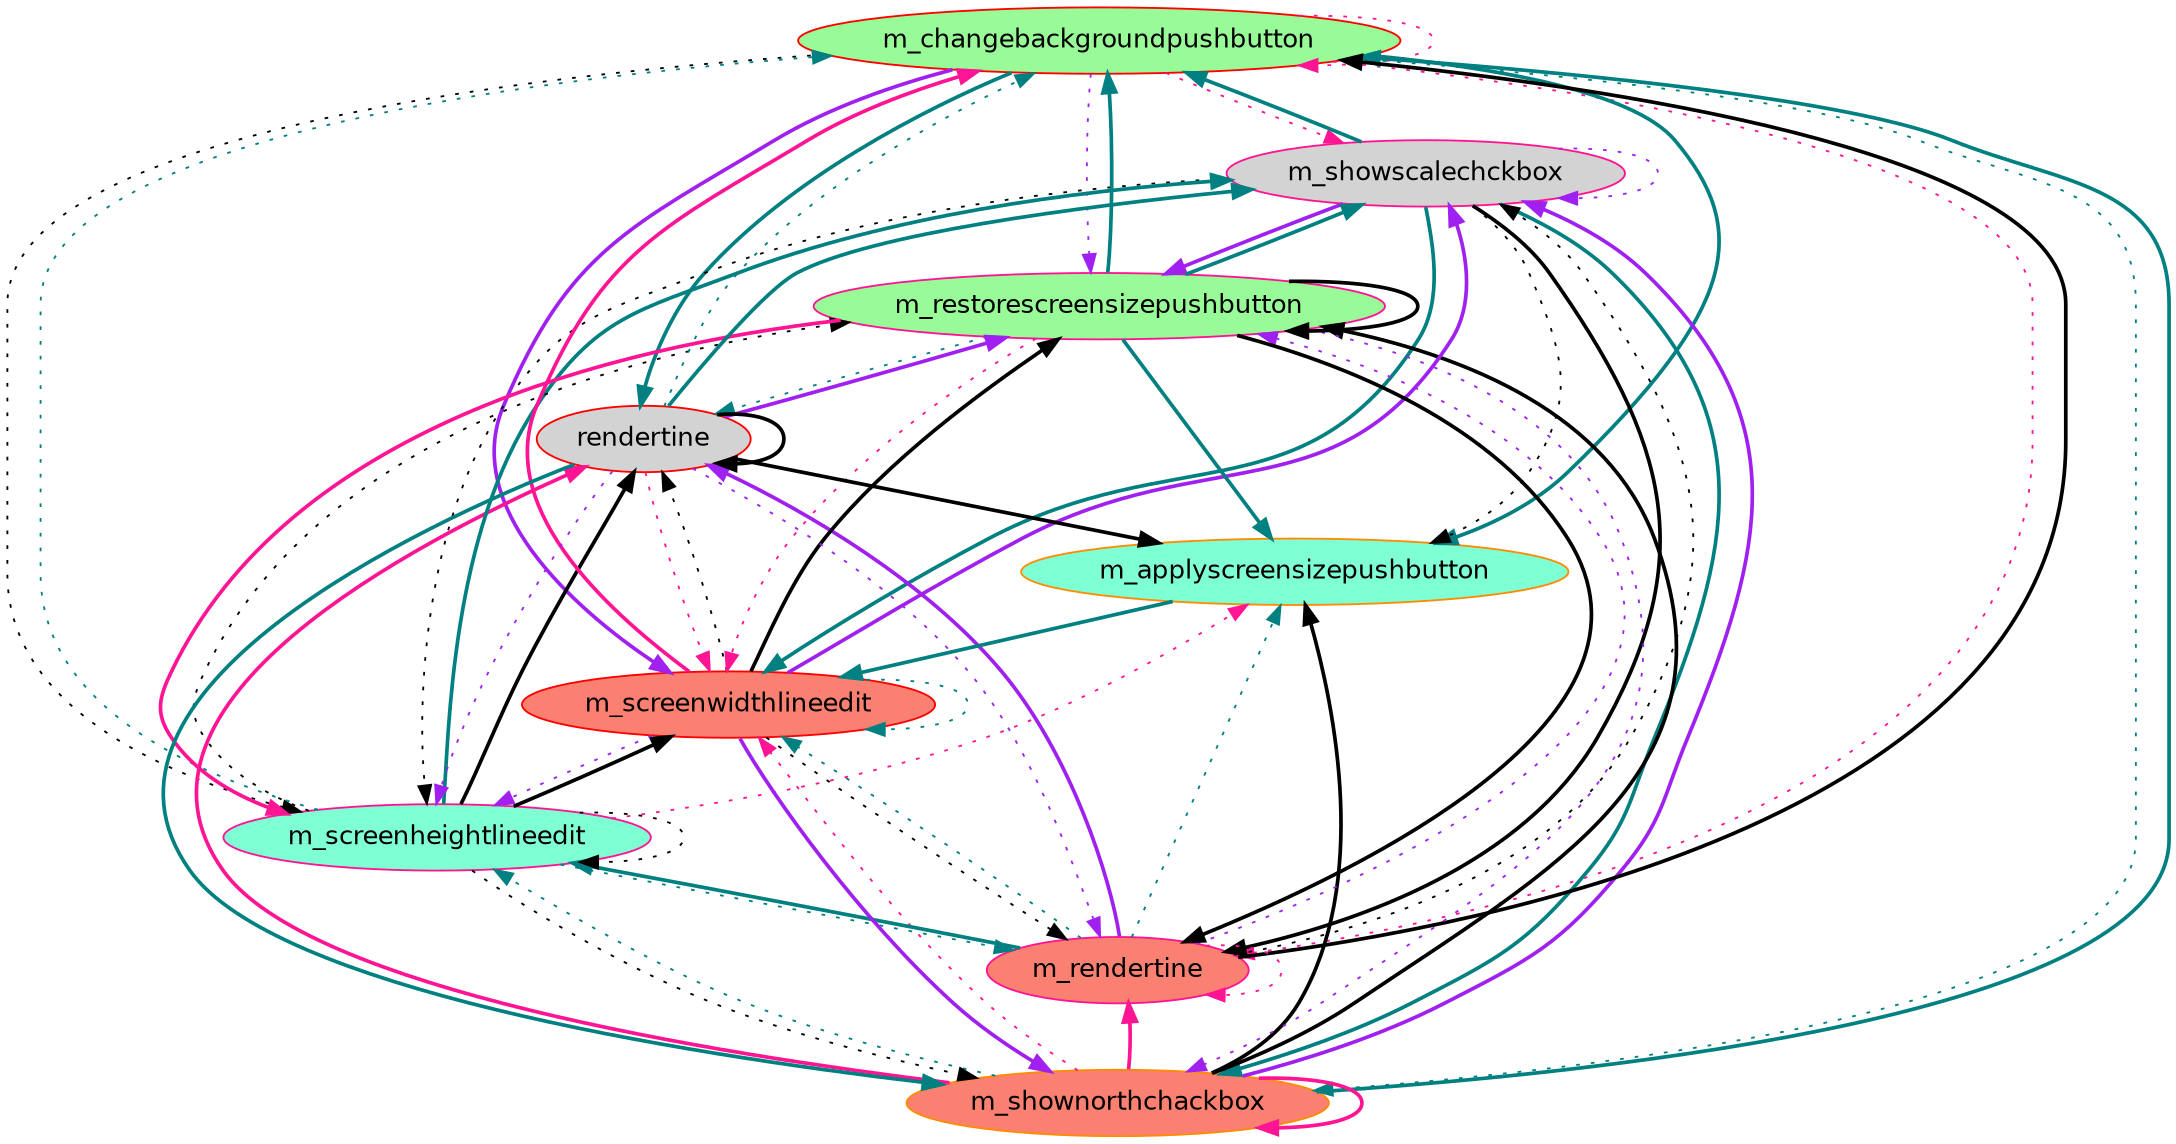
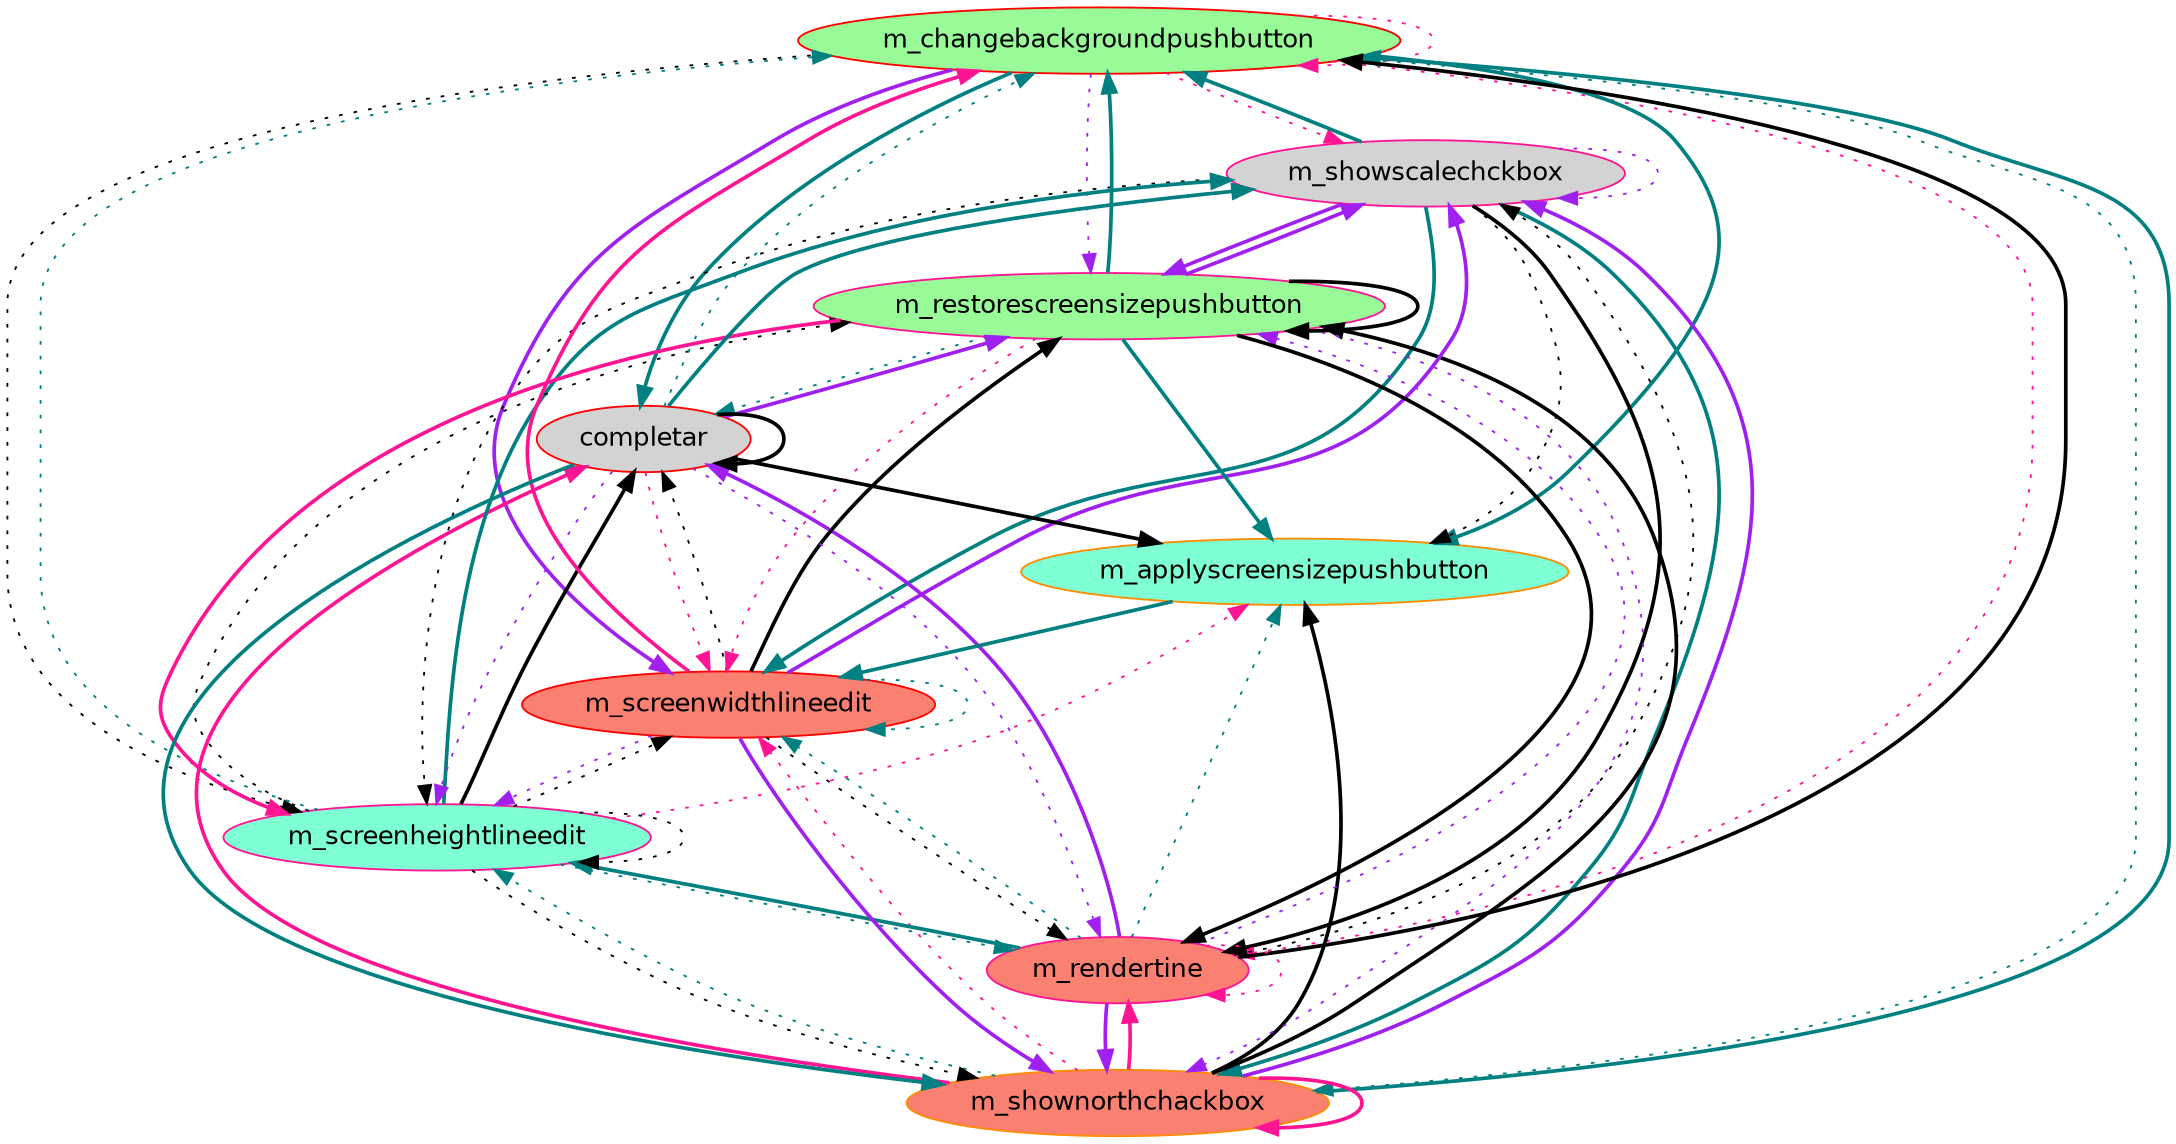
(1265, 244) -> (1265, 244)
(644, 439) -> (644, 439)
(584, 776) -> (584, 776)
none -> (1105, 1027)
